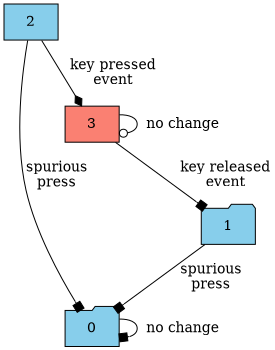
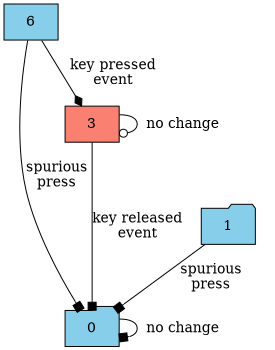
(31, 22) -> (31, 22)
(156, 172) -> (92, 221)
